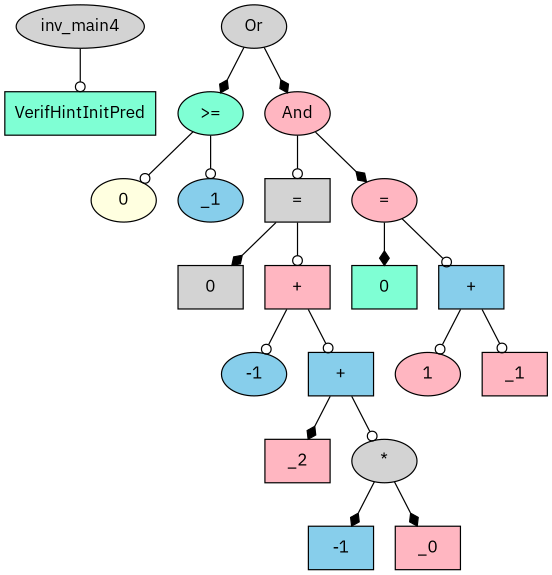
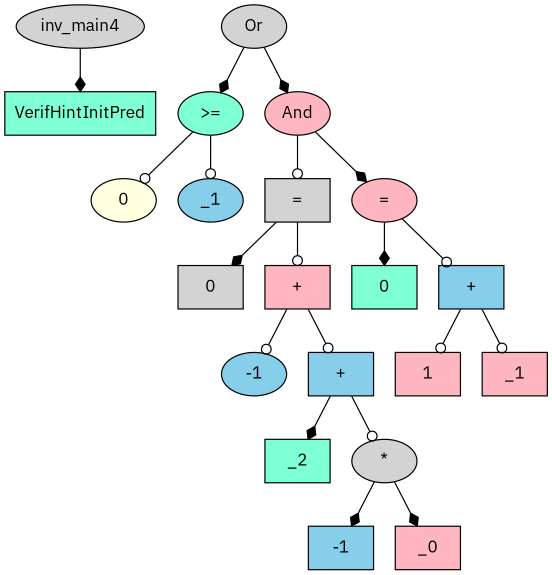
(80, 65) -> (80, 63)
(428, 374) -> (428, 374)
(298, 461) -> (298, 461)
